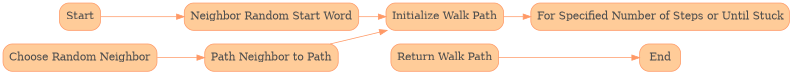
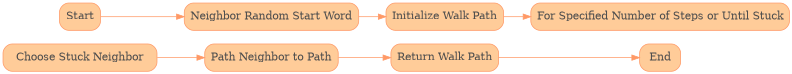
(355, 38) -> (361, 58)
(80, 58) -> (80, 58)
